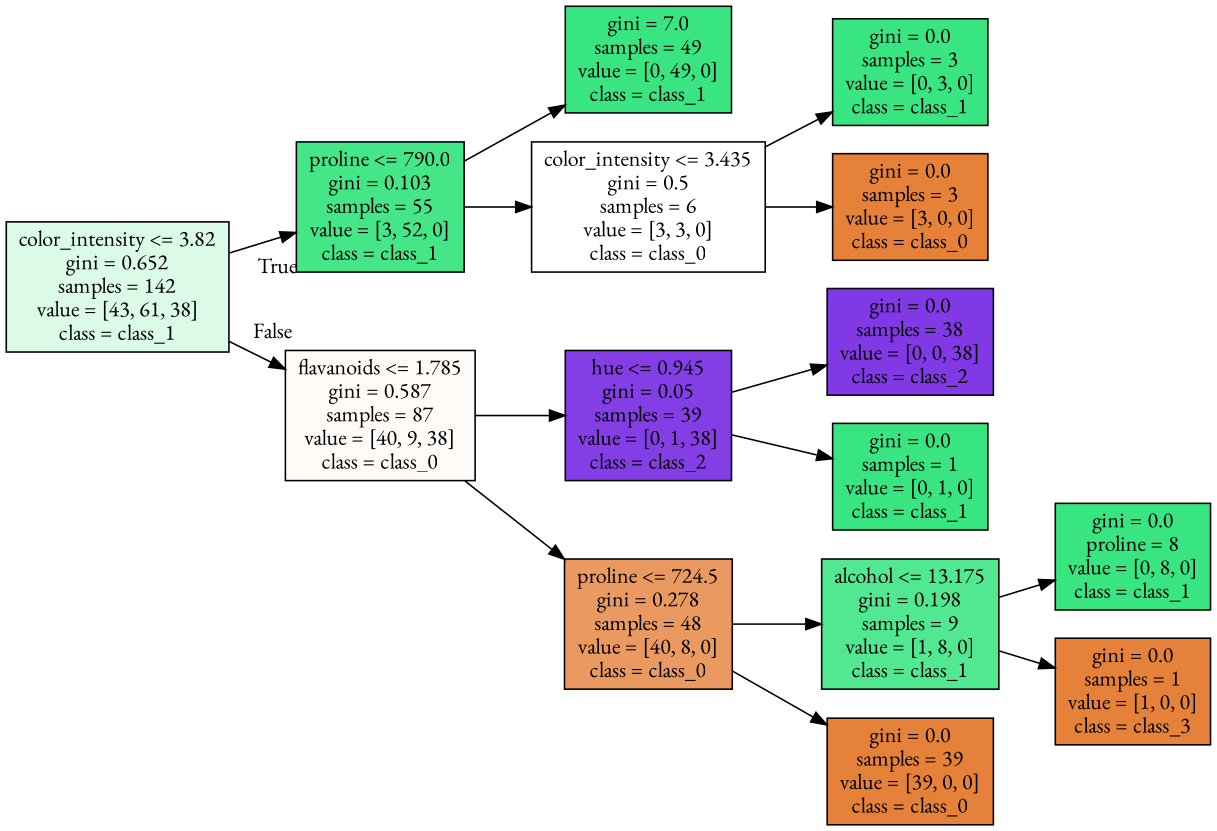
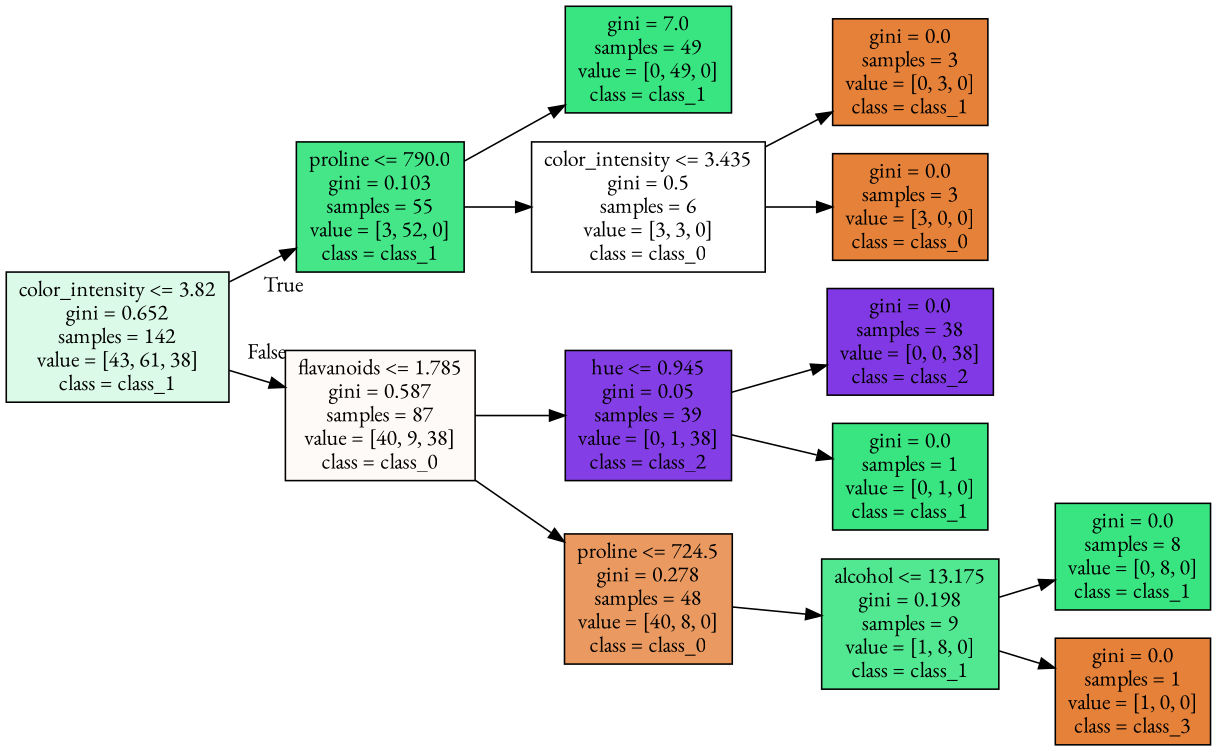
(910, 72) -> (910, 72)
(1133, 557) -> (1133, 557)
(910, 771) -> none
